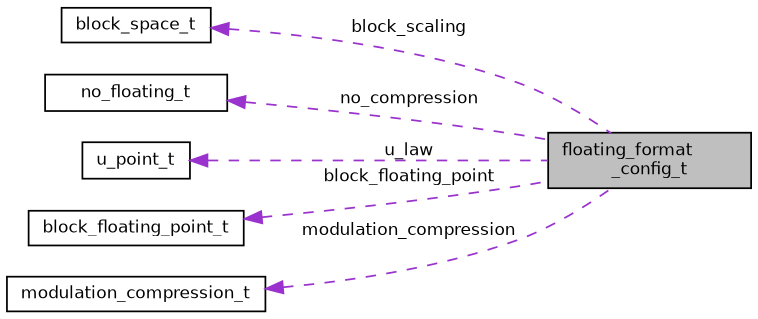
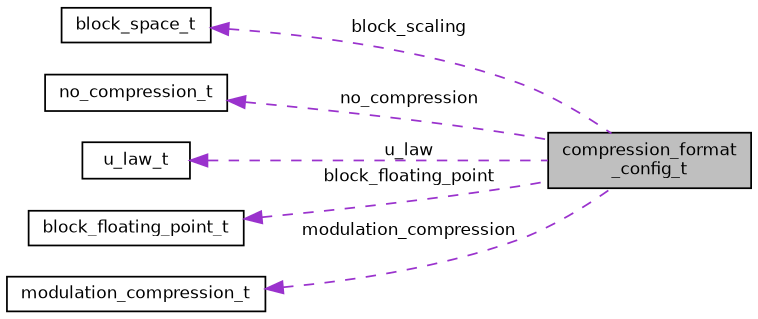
(136, 93) -> (136, 93)
(136, 160) -> (136, 160)
(650, 160) -> (650, 160)
